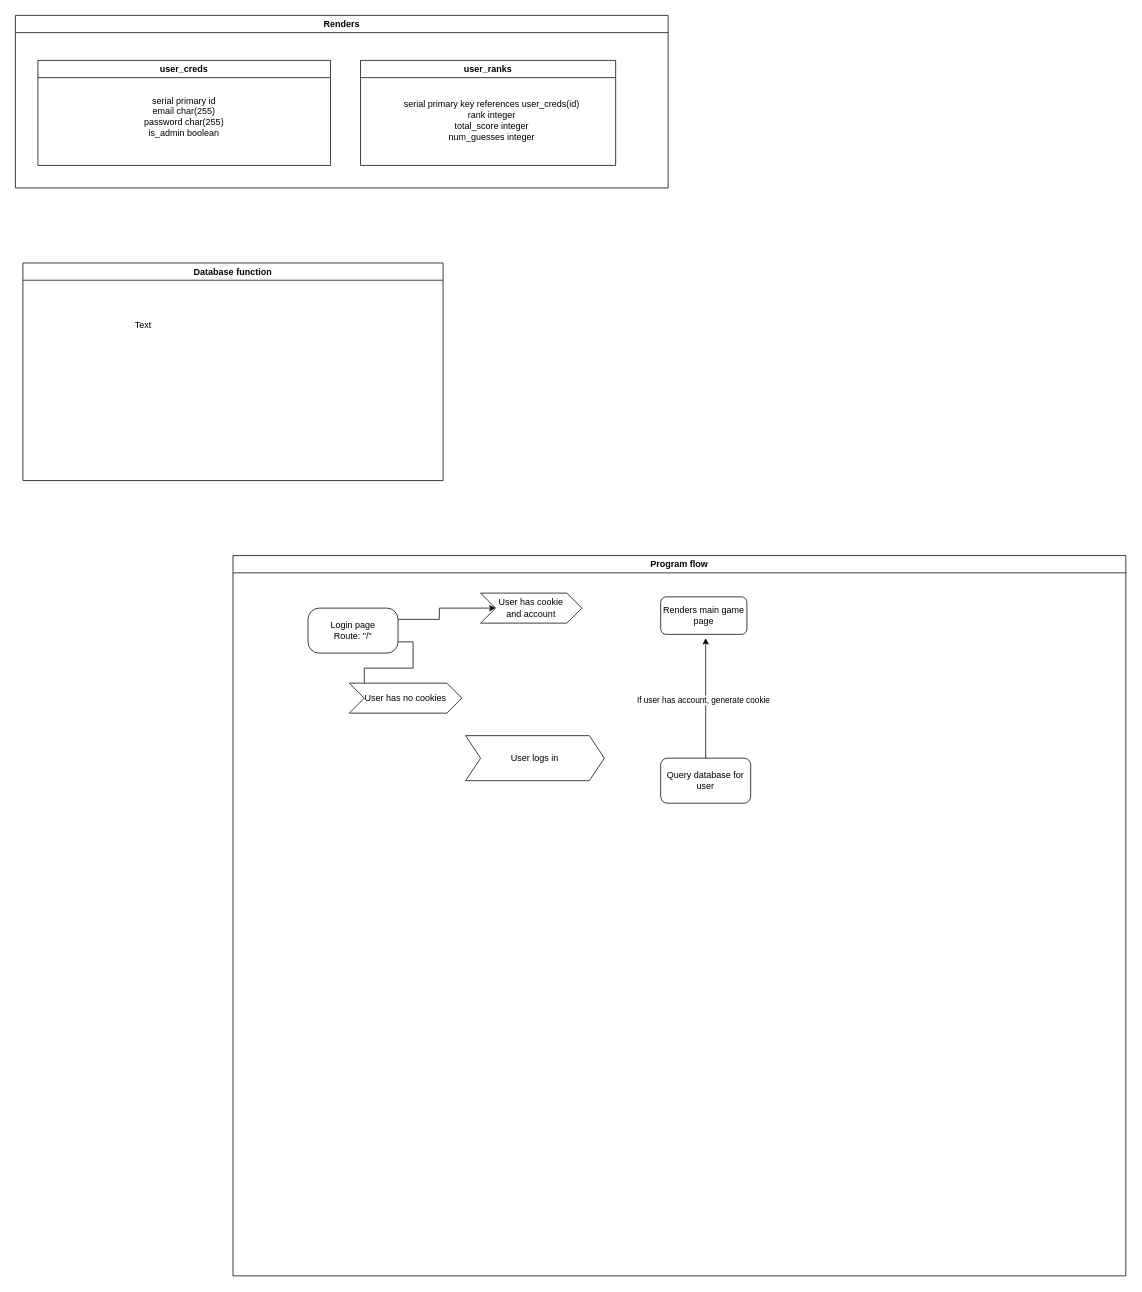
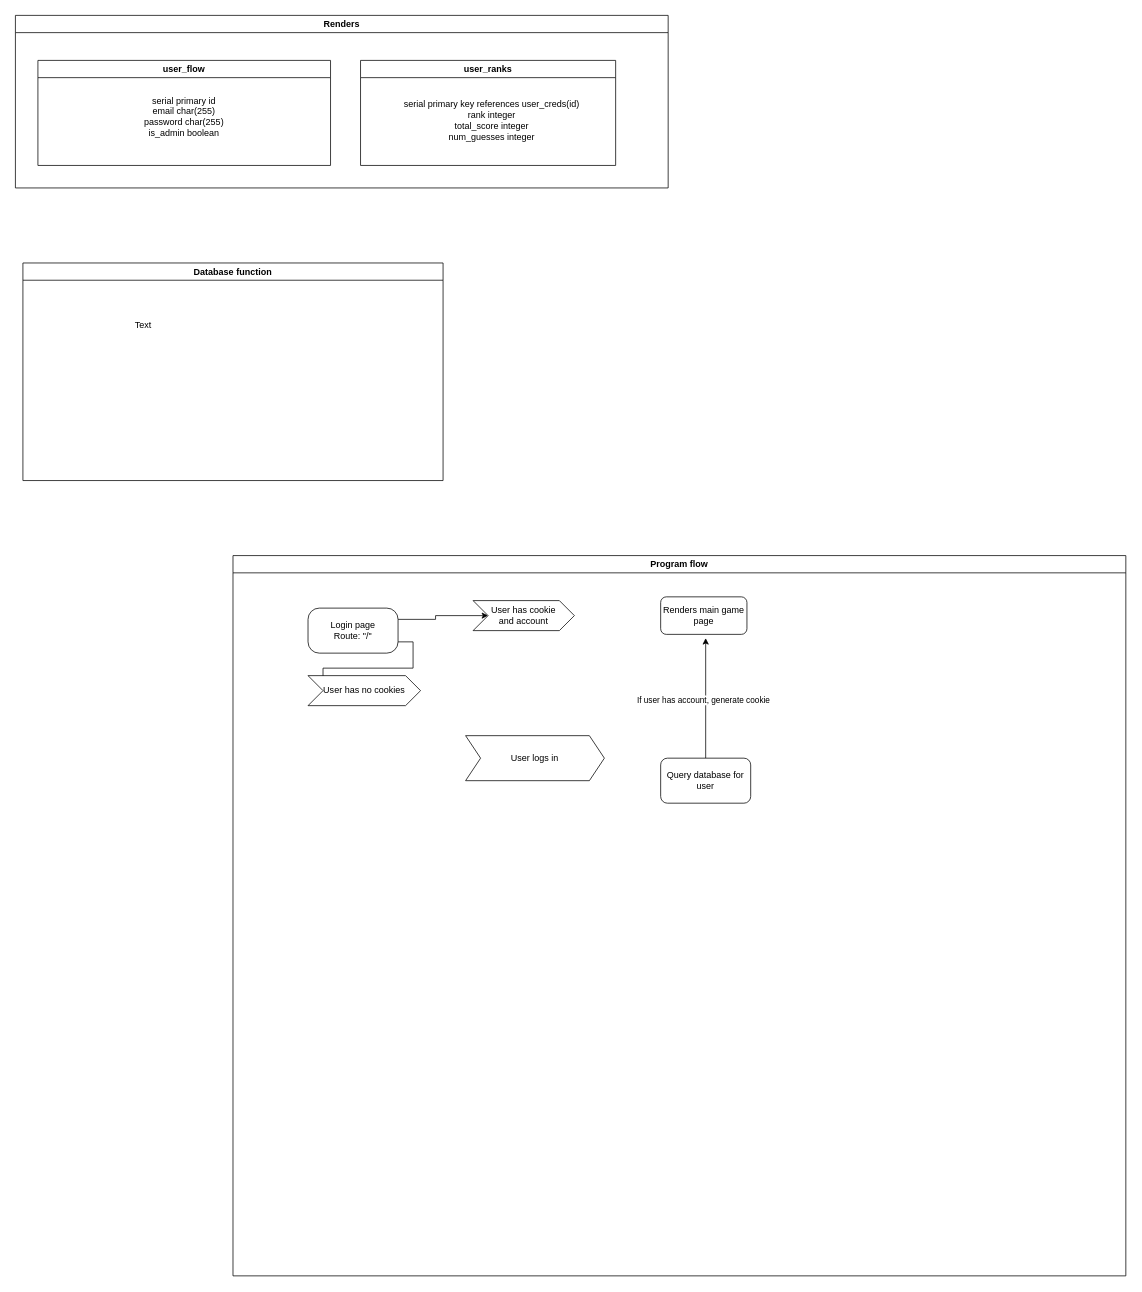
(184, 69) -> (184, 69)
(531, 608) -> (524, 615)
(405, 698) -> (364, 690)
